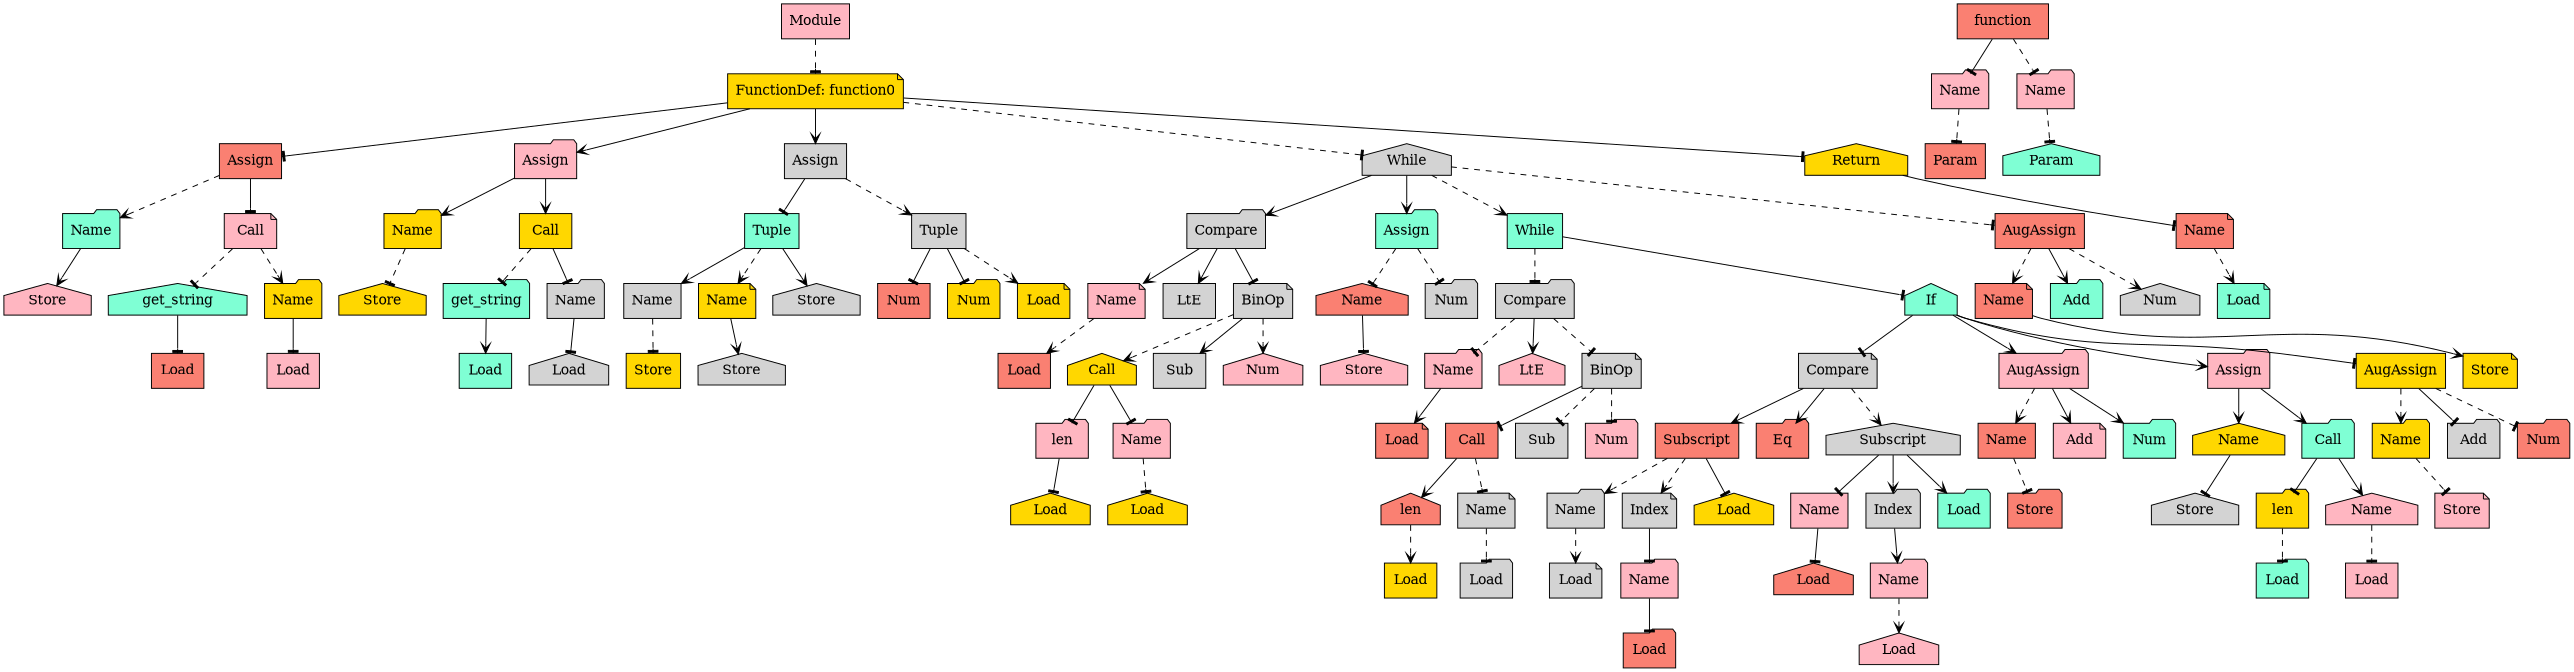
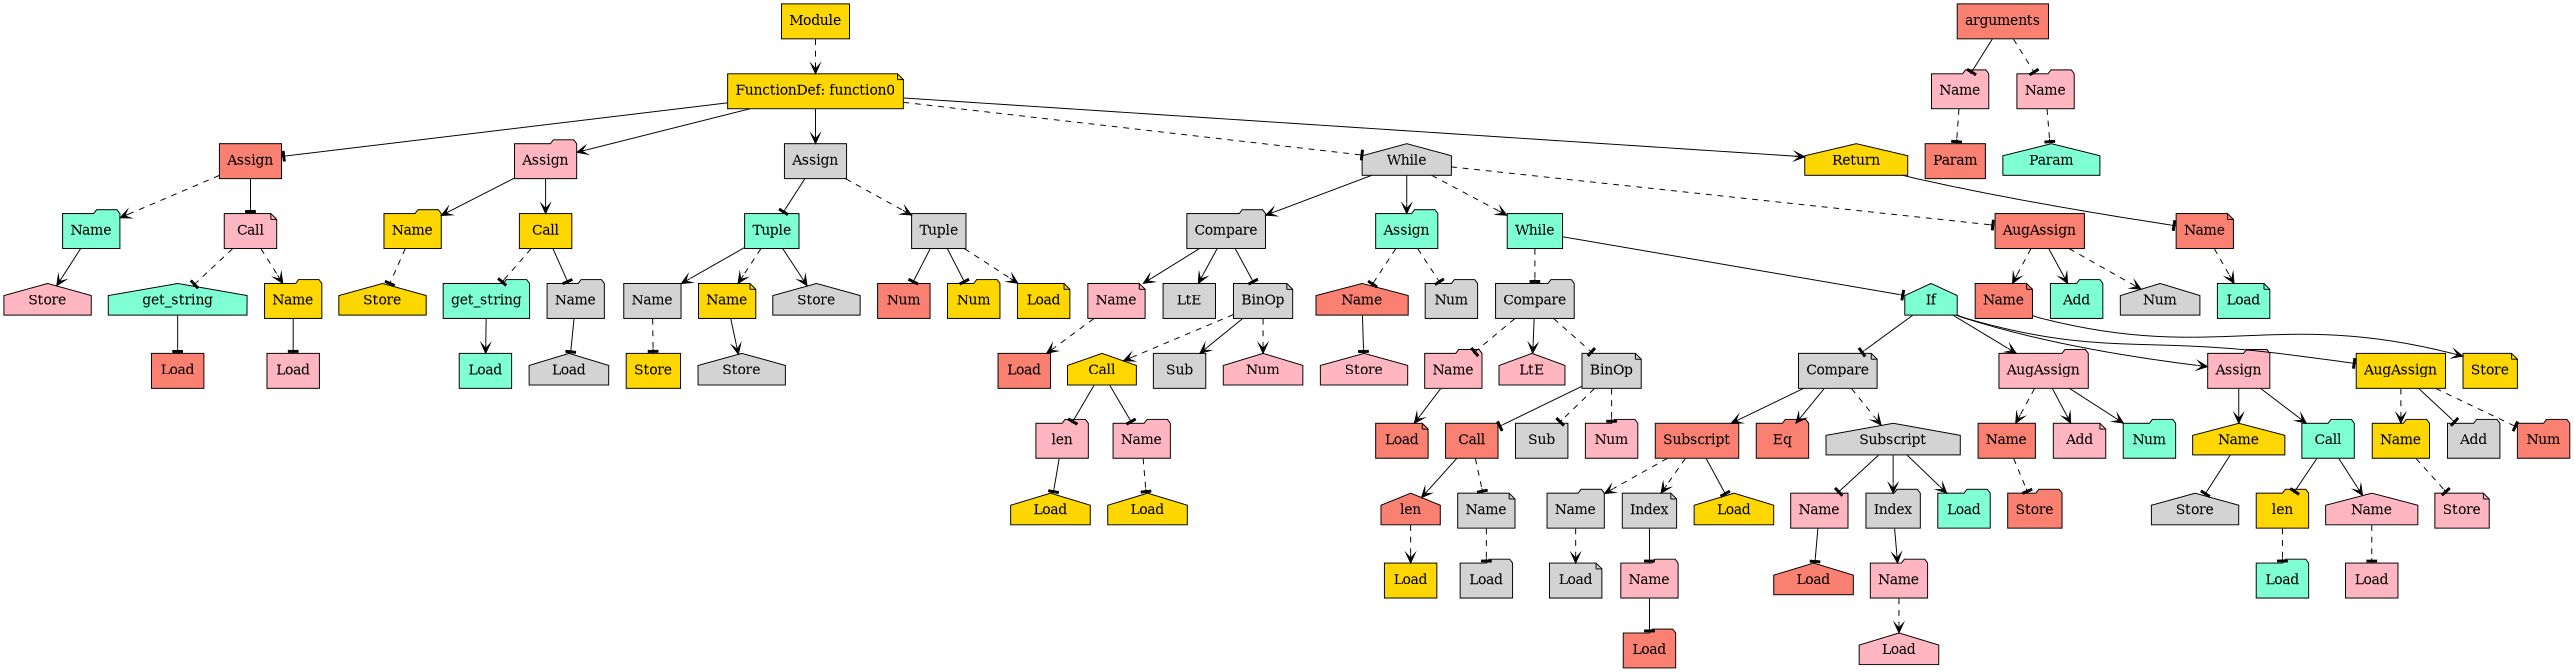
(816, 21) -> (816, 21)
(2003, 21) -> (2003, 21)
(816, 54) -> (816, 54)
(1352, 127) -> (1352, 127)
